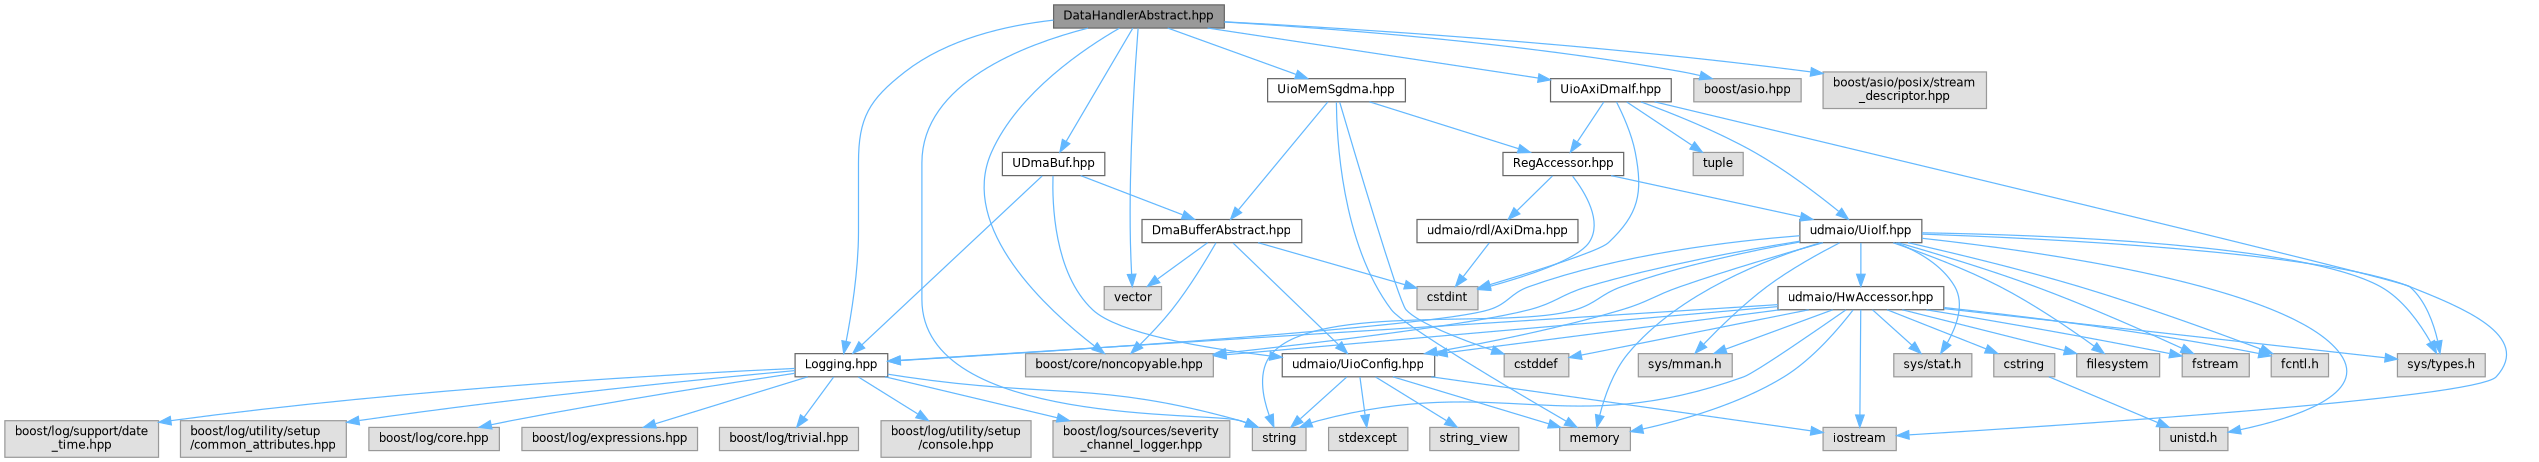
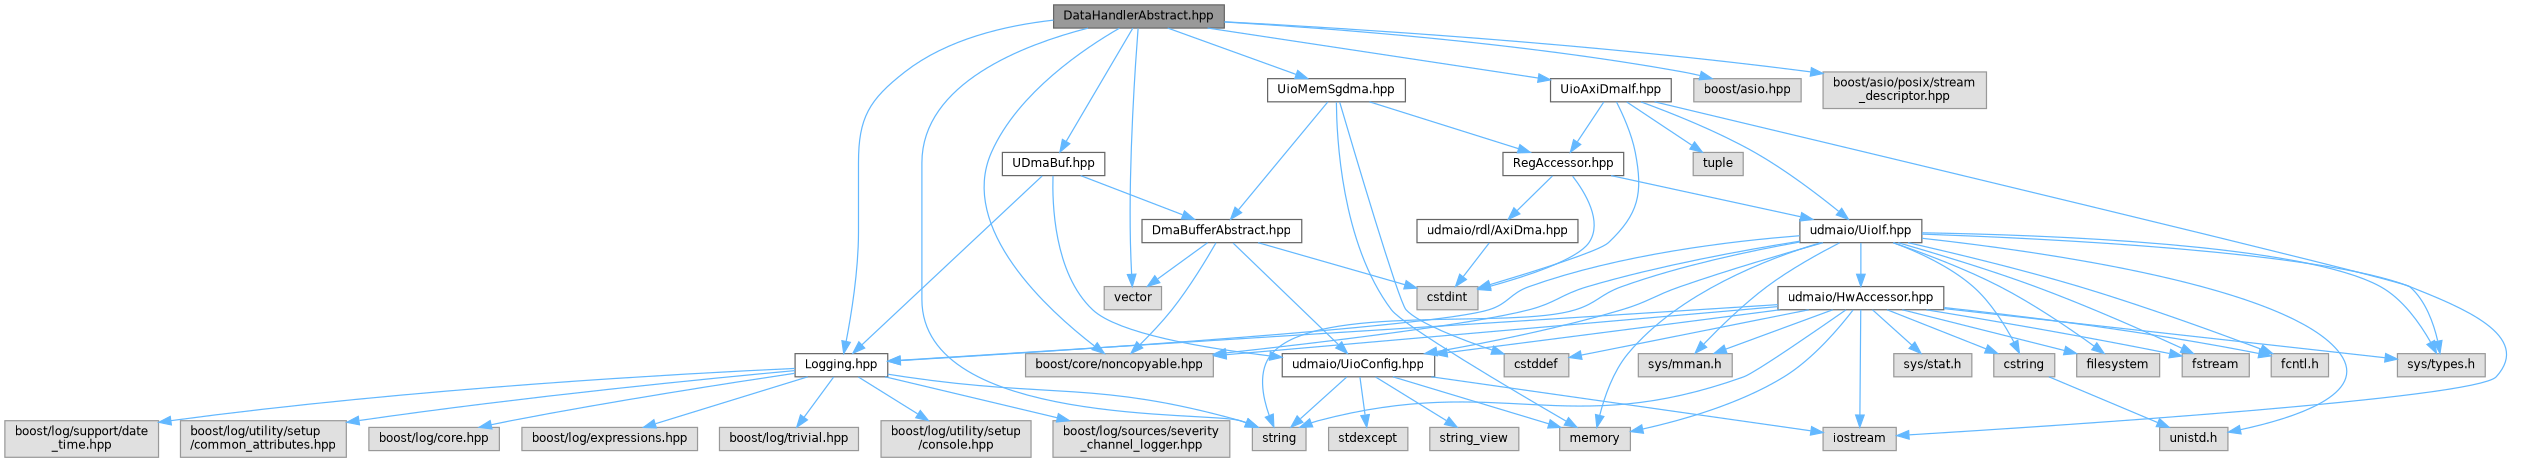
(1951, 280) -> (1965, 280)
